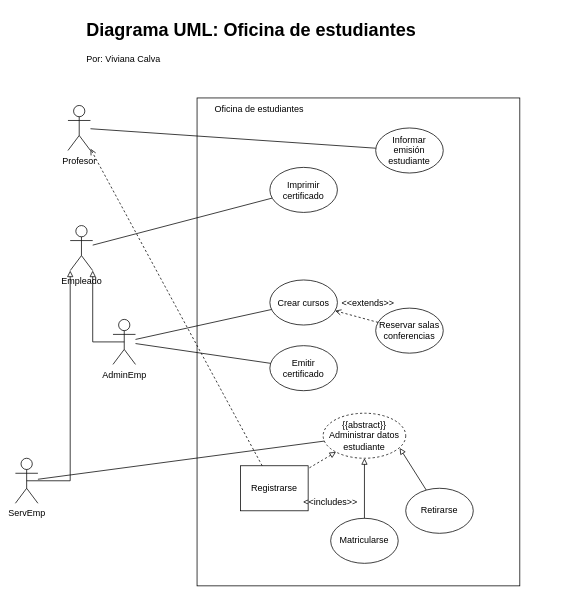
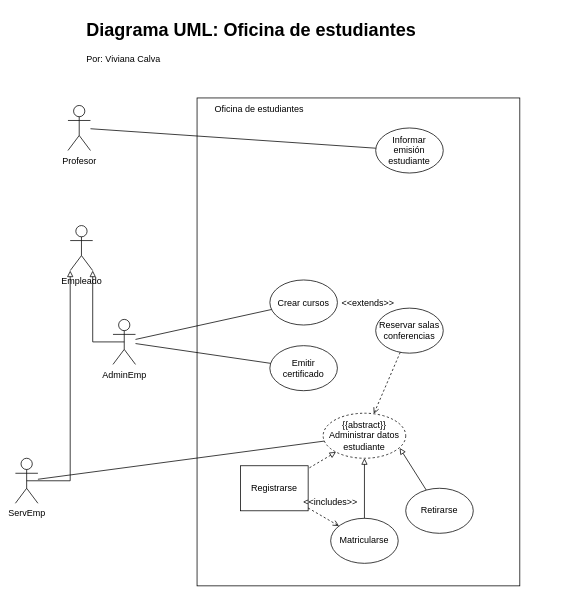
(303, 190) -> none
(182, 222) -> none
(177, 308) -> (323, 516)
(355, 316) -> (387, 382)
